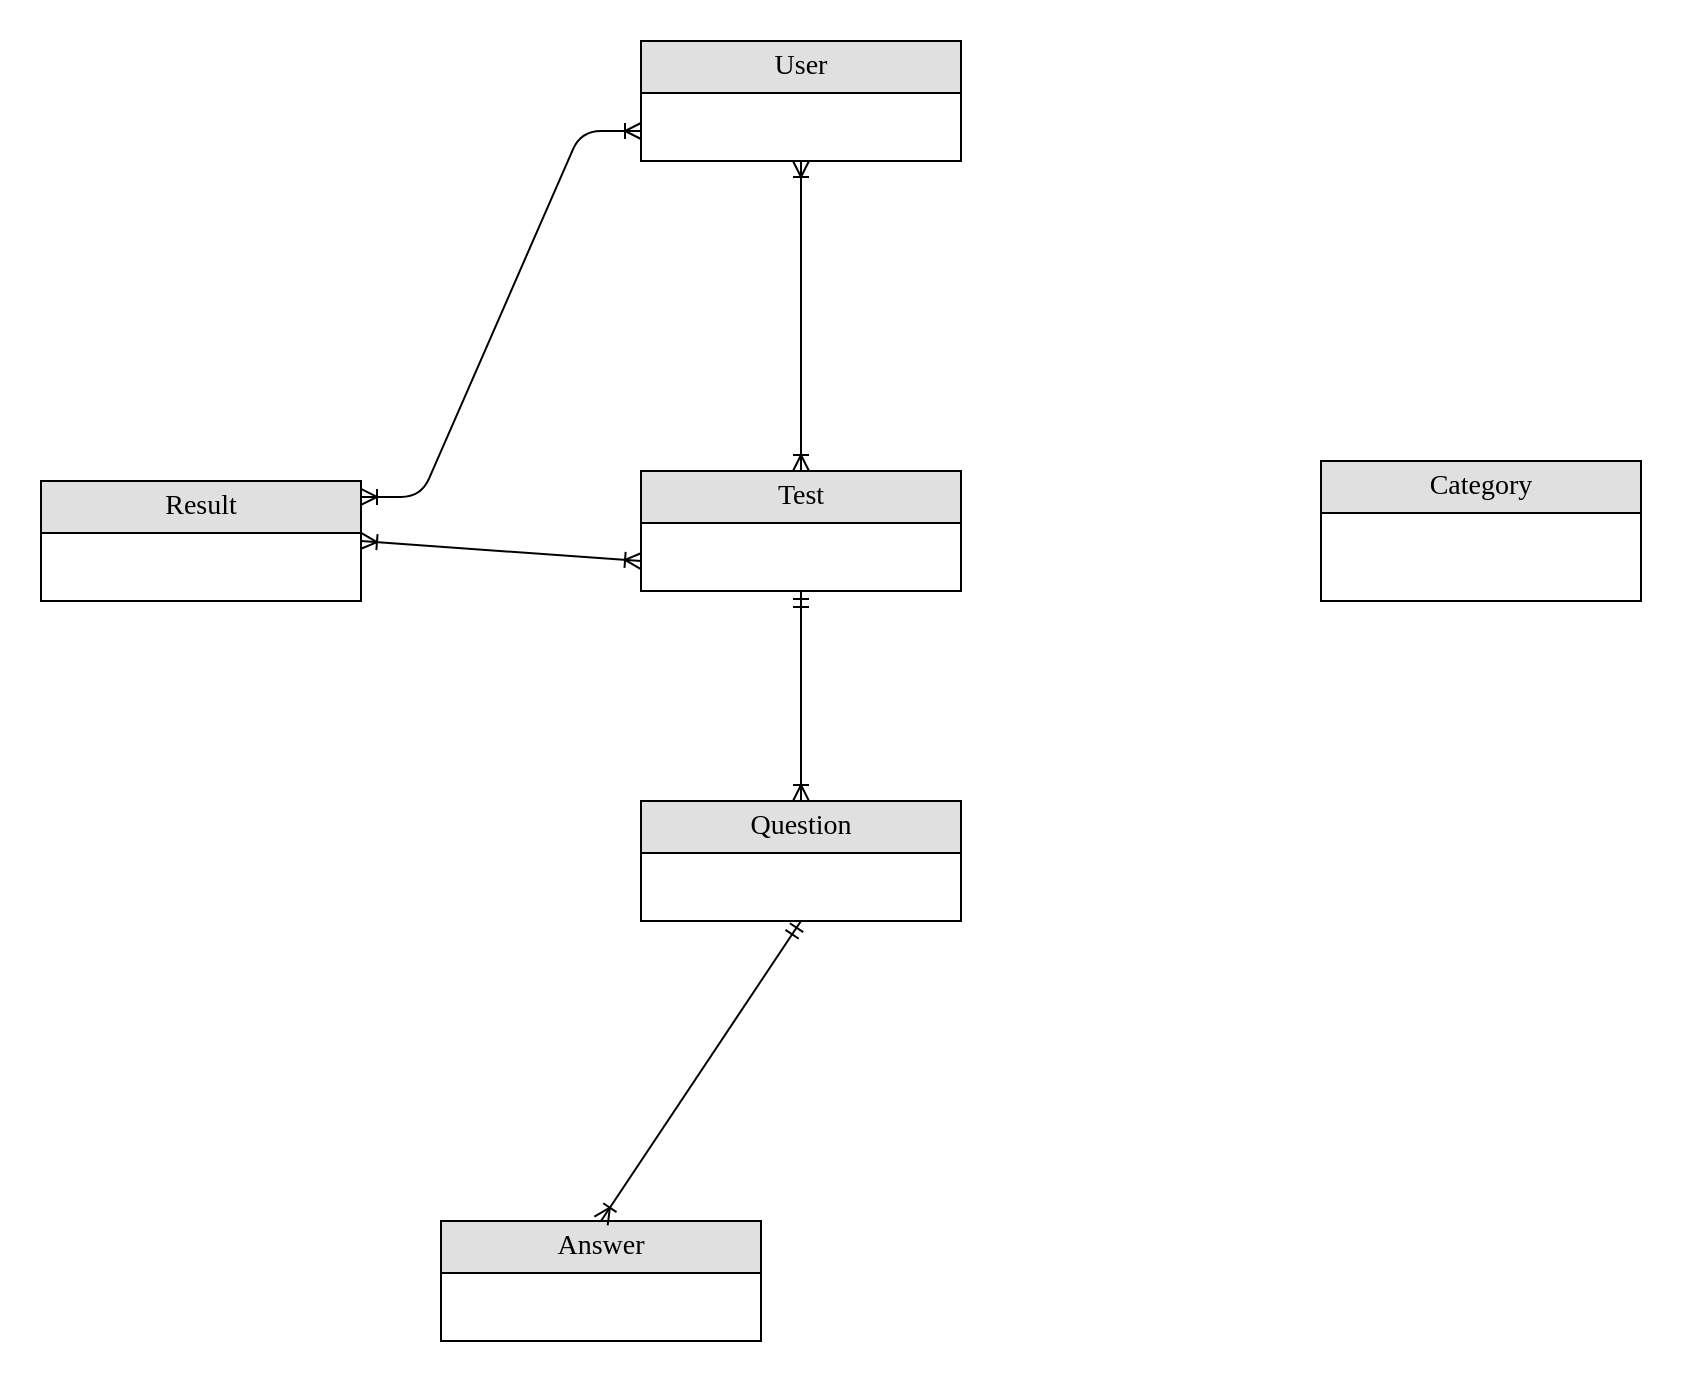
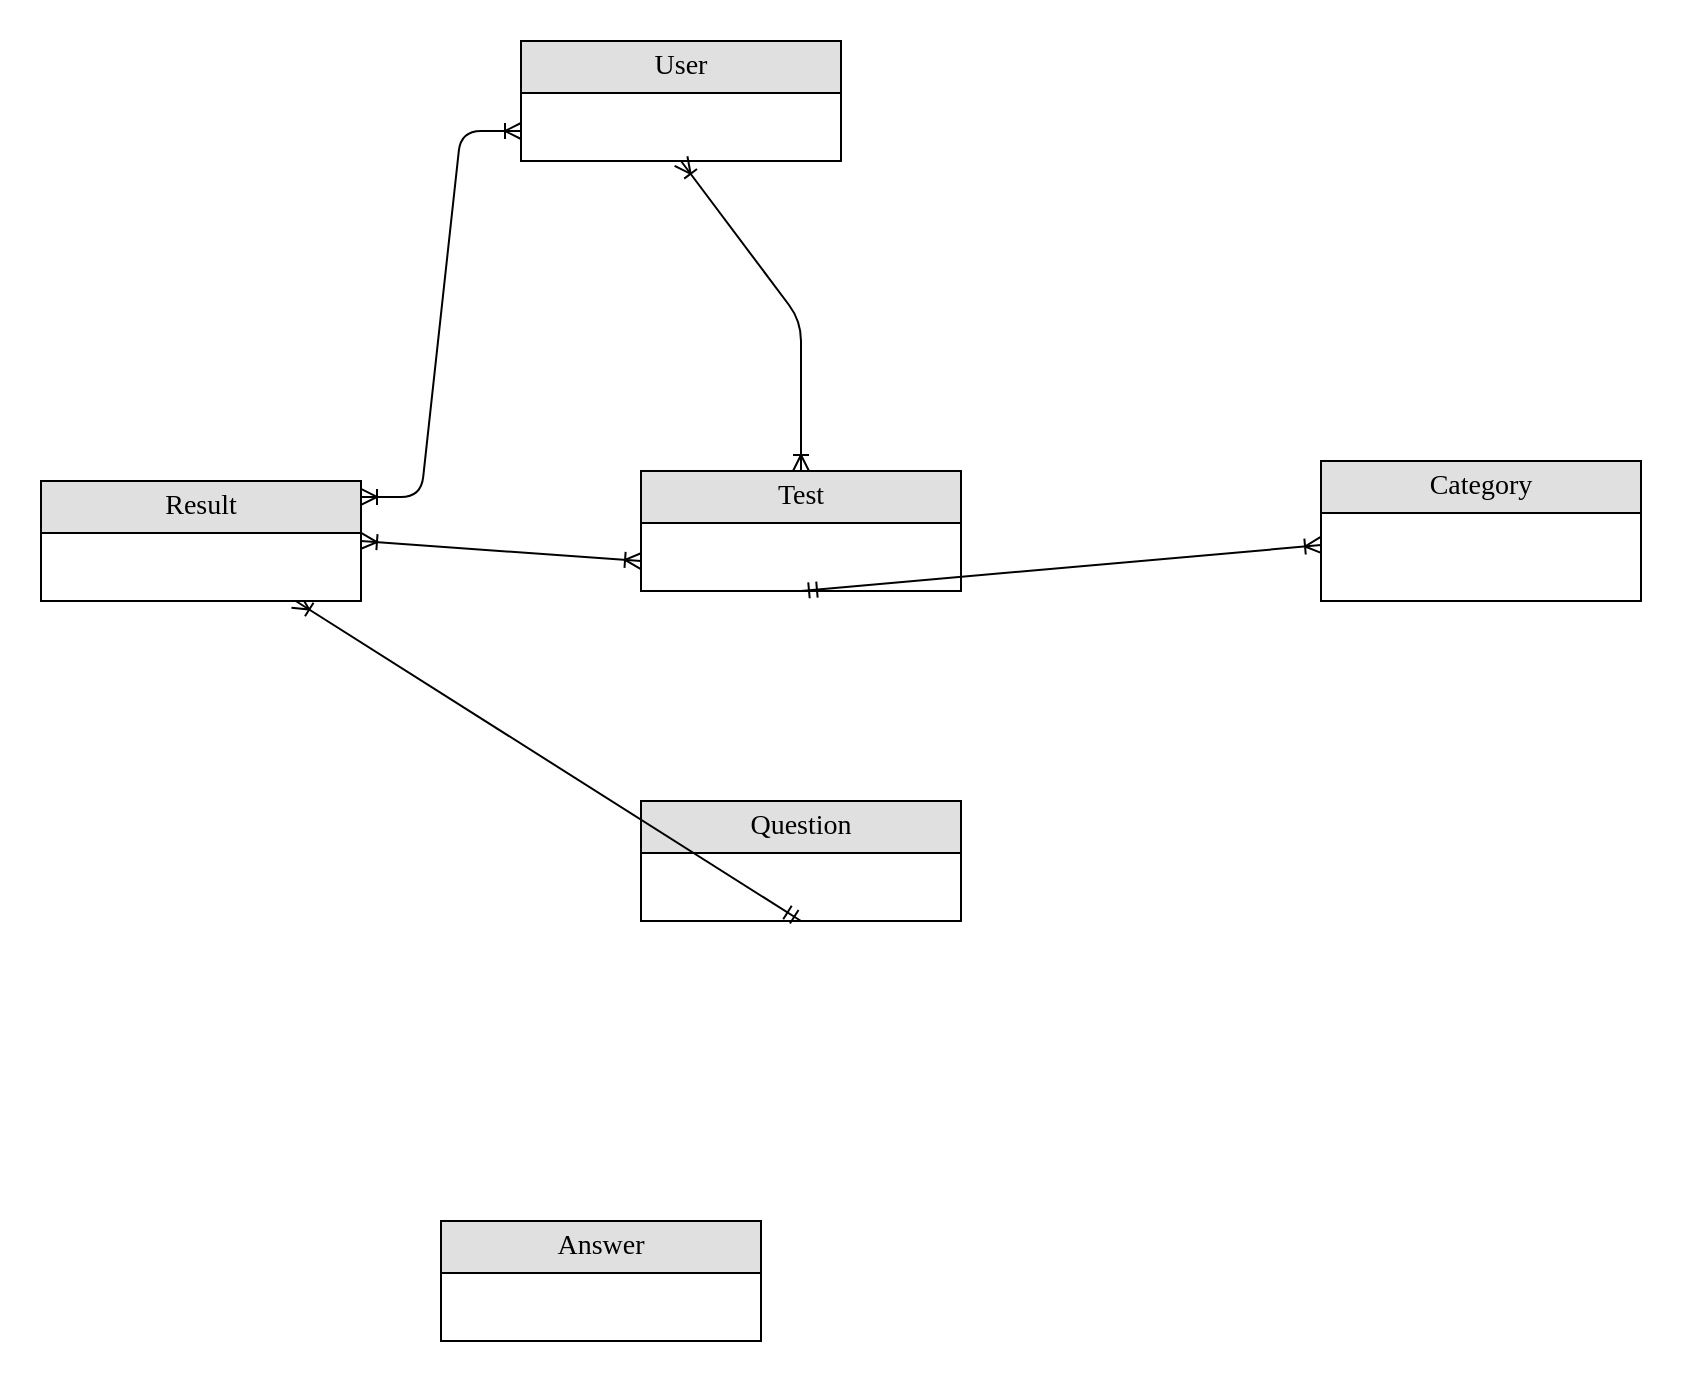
(801, 101) -> (681, 101)
(801, 696) -> (1061, 568)
(701, 1071) -> (493, 726)
